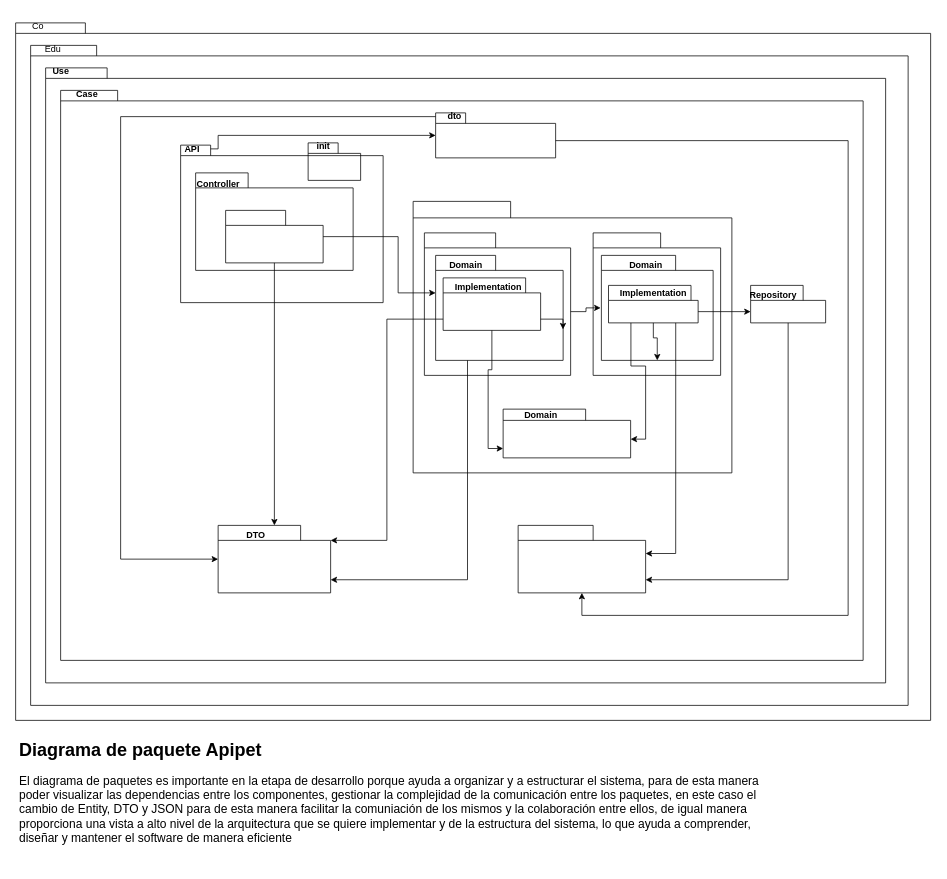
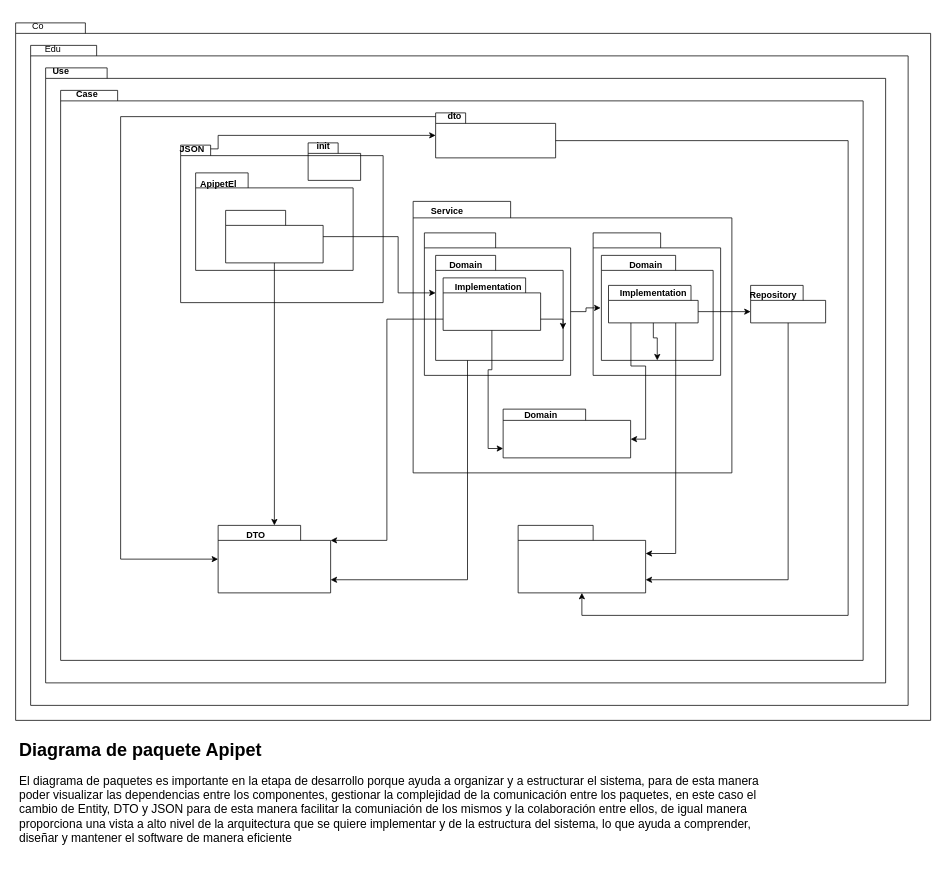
(192, 149) -> (192, 149)
(218, 184) -> (218, 184)
none -> (447, 211)
